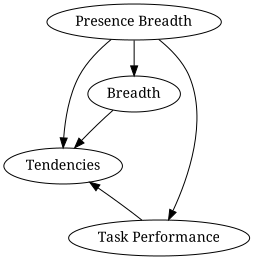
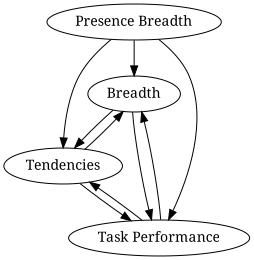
none -> (101, 134)
none -> (139, 161)
none -> (154, 170)
none -> (101, 200)
